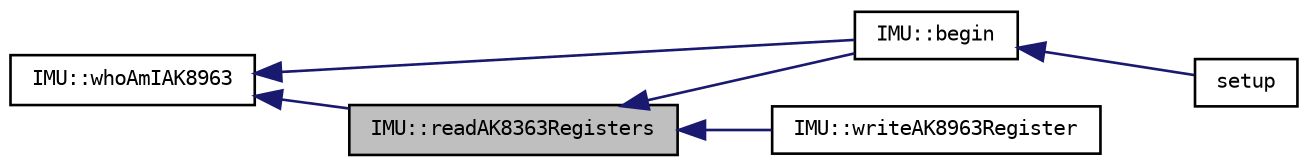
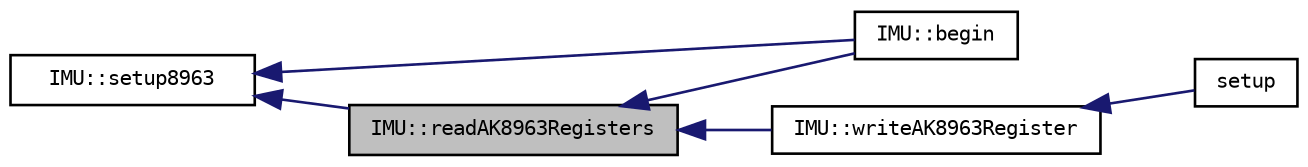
(1119, 63) -> (1152, 97)
(133, 80) -> (133, 80)
(513, 130) -> (513, 130)
